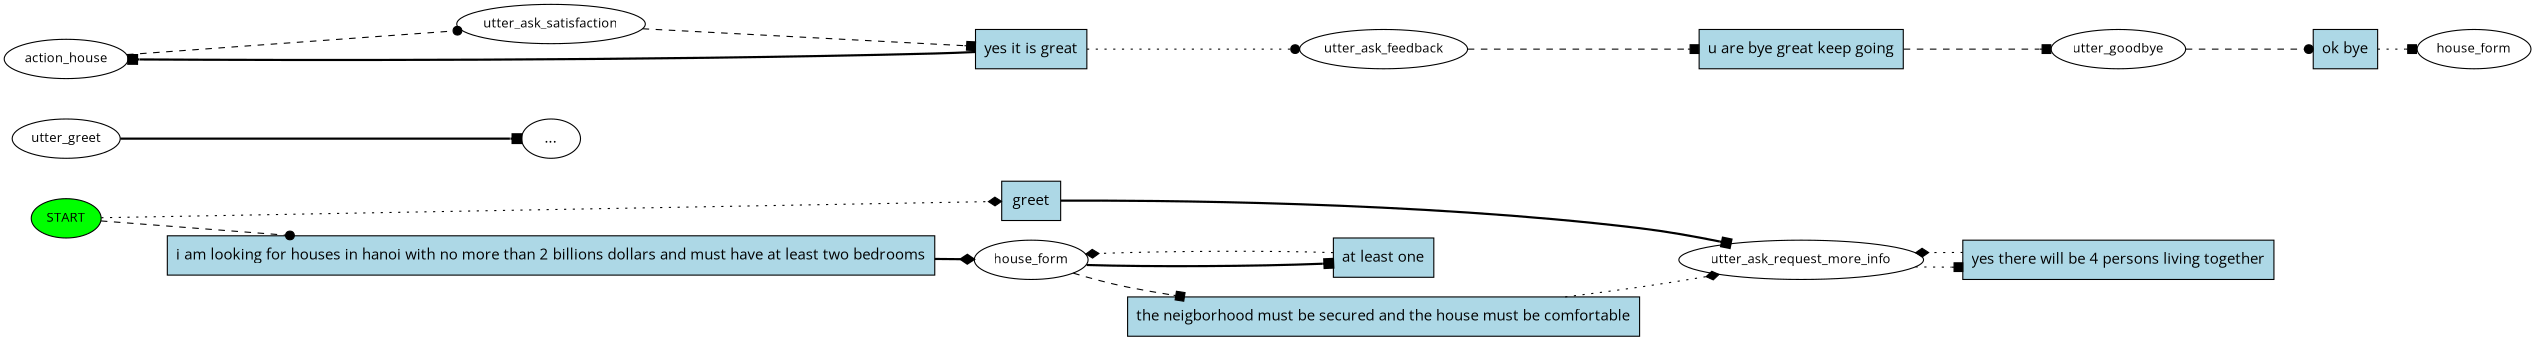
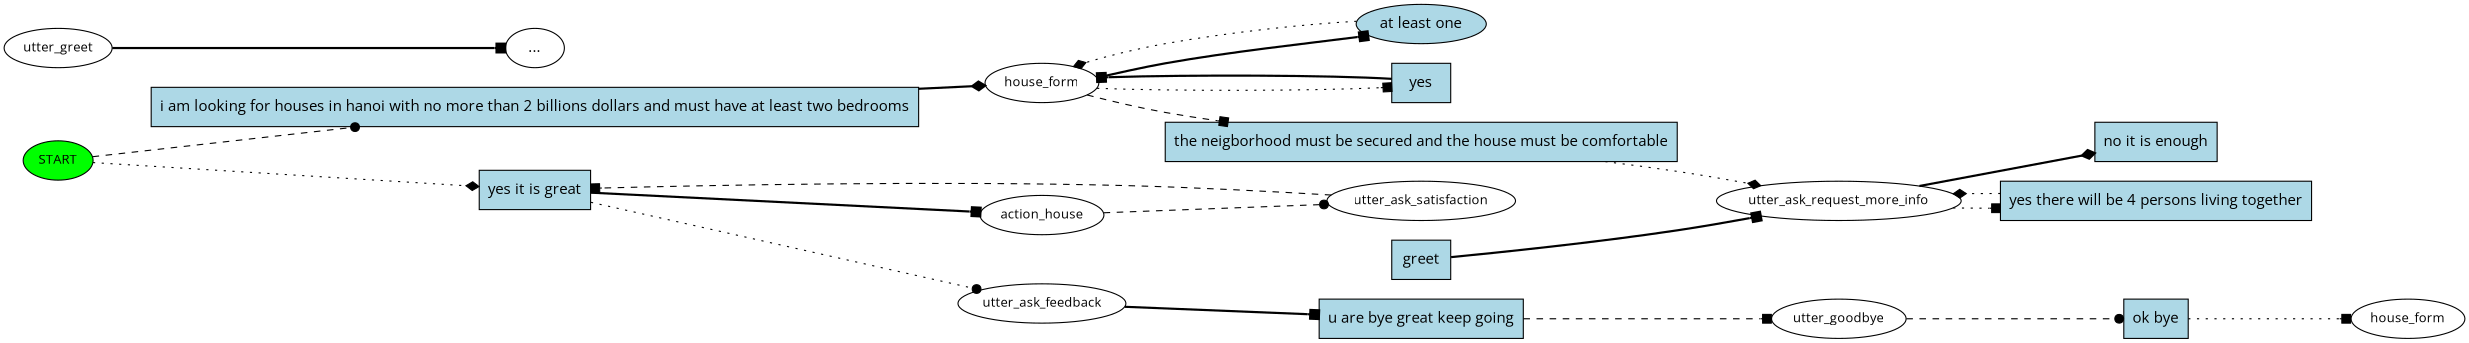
(1578, 49) -> (1216, 311)
none -> (1421, 83)
none -> (2156, 142)
(545, 210) -> (279, 174)
(1384, 258) -> (1421, 24)
